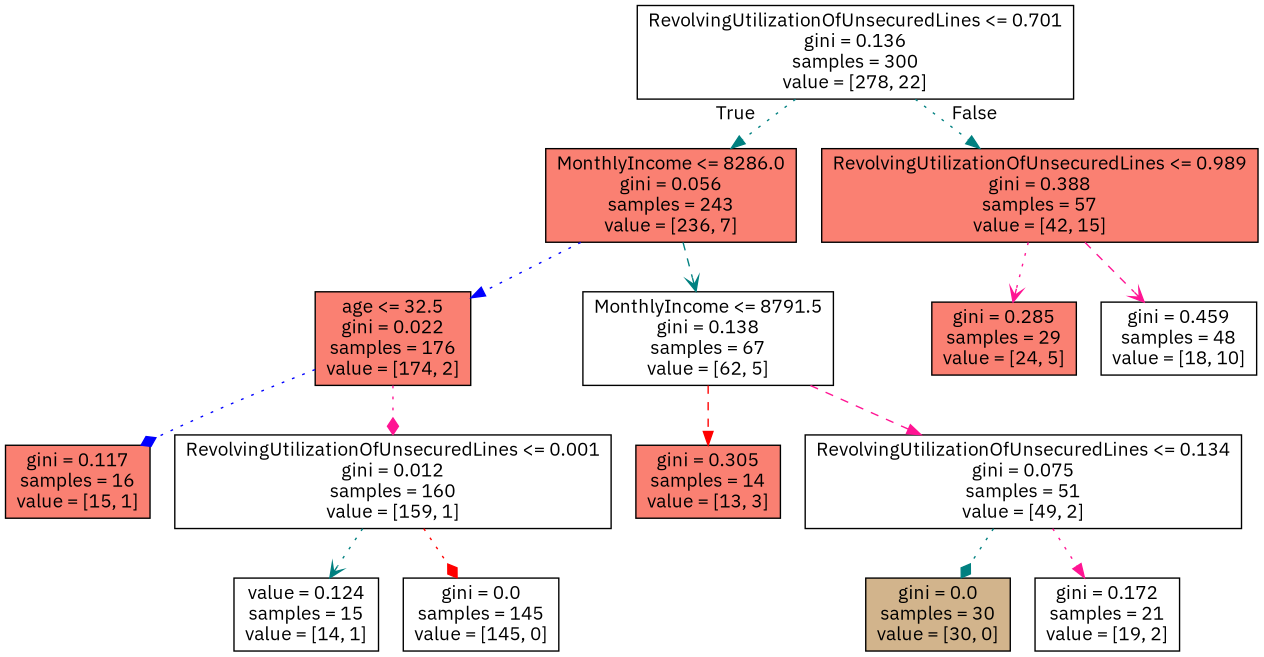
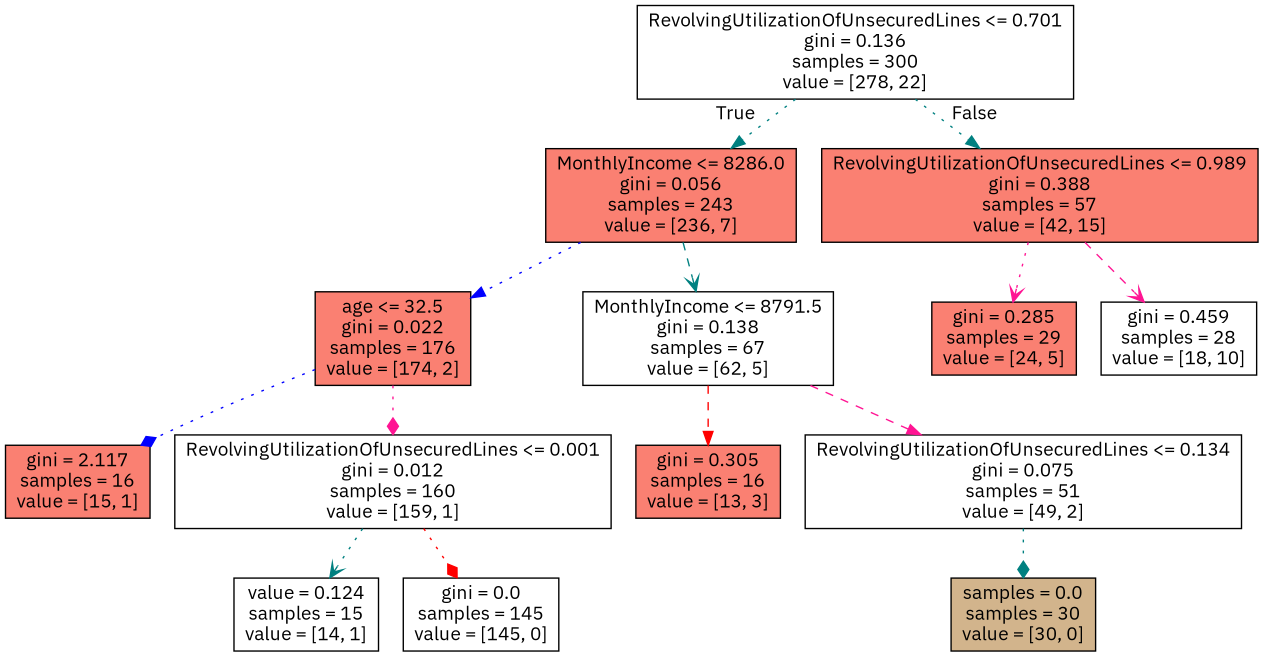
(1179, 339) -> (1179, 339)
(78, 482) -> (78, 482)
(708, 482) -> (708, 482)
(938, 615) -> (1023, 615)
(1107, 615) -> none
